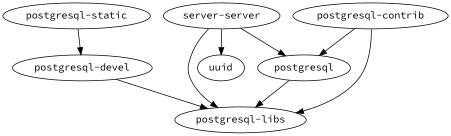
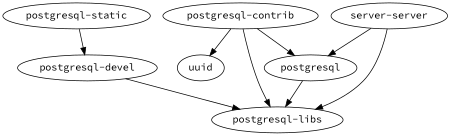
(221, 38) -> (223, 39)
